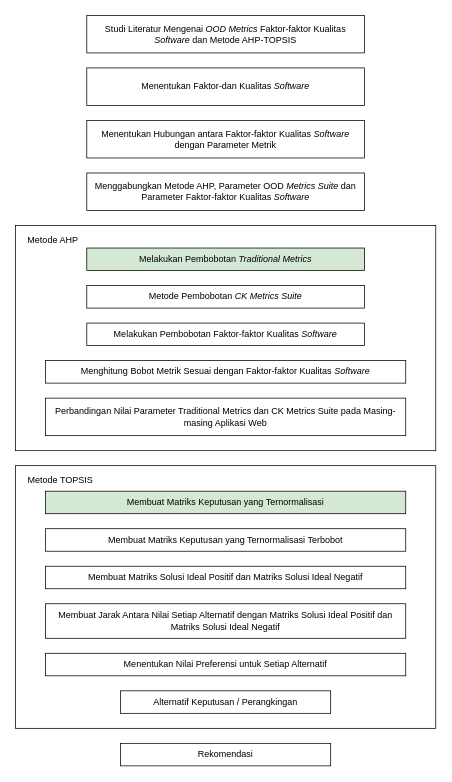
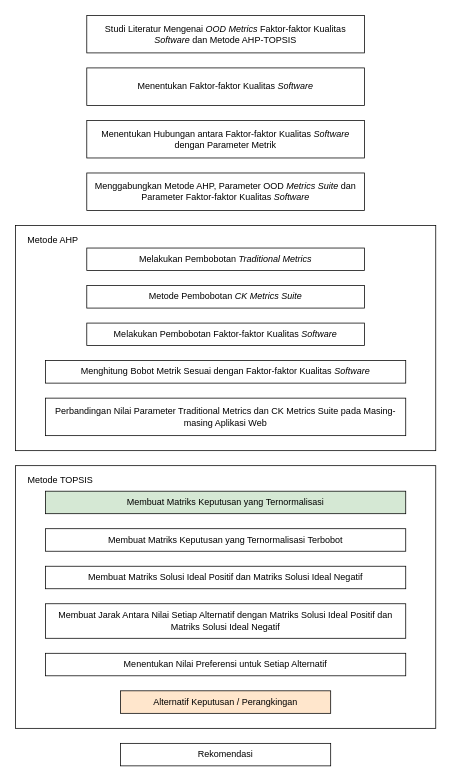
(225, 87) -> (225, 87)
(225, 259) -> (225, 259)
(225, 702) -> (225, 702)
